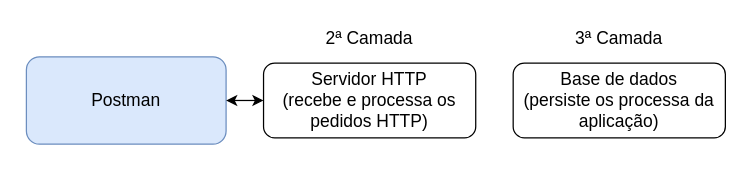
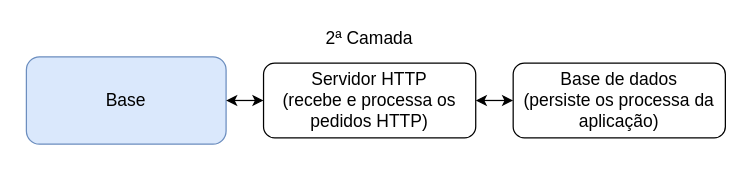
(619, 38) -> none
(126, 101) -> (126, 101)
none -> (494, 101)
